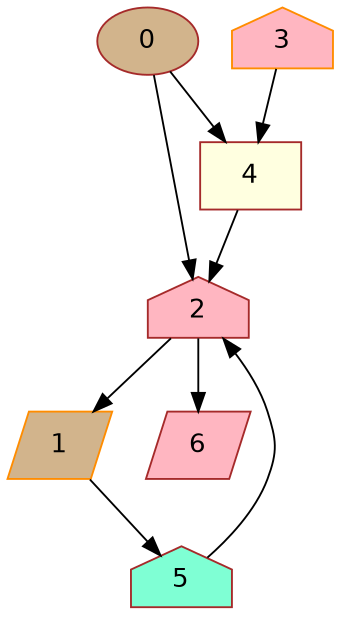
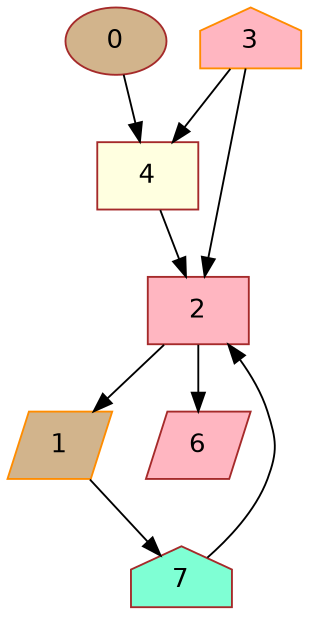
(171, 168) -> (227, 163)
(198, 311) -> (198, 311)
(181, 580) -> (181, 580)
